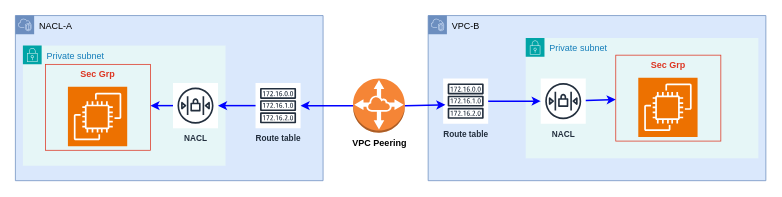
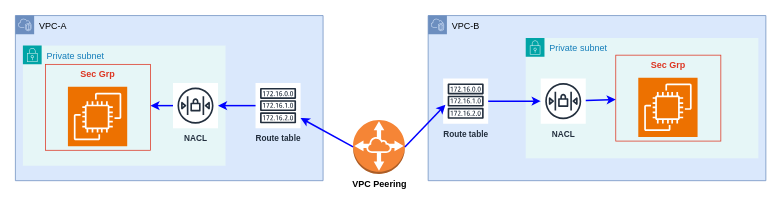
(54, 26) -> (52, 26)
(379, 105) -> (379, 147)
